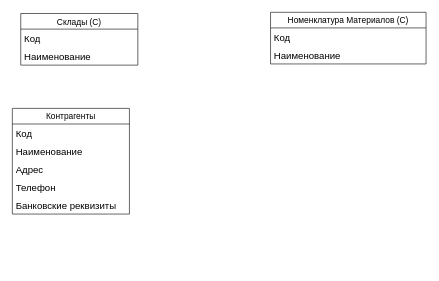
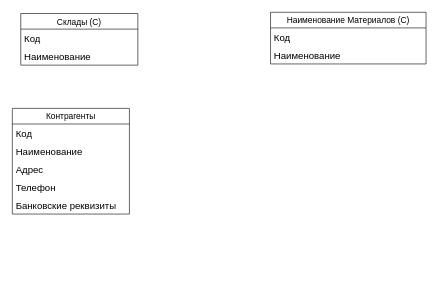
(348, 21) -> (348, 21)
